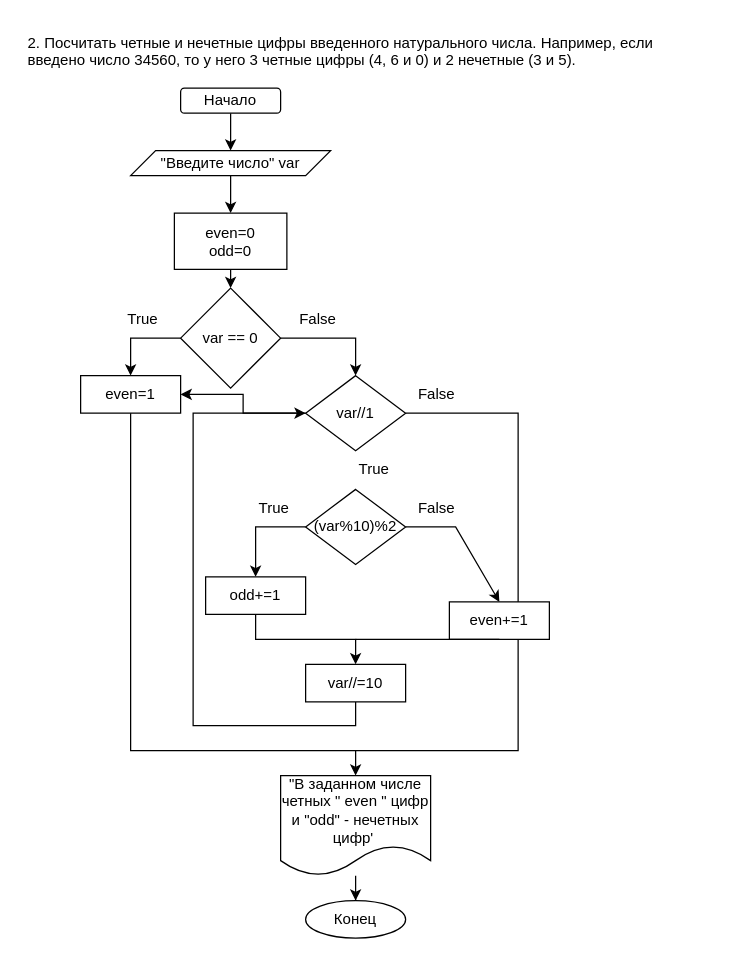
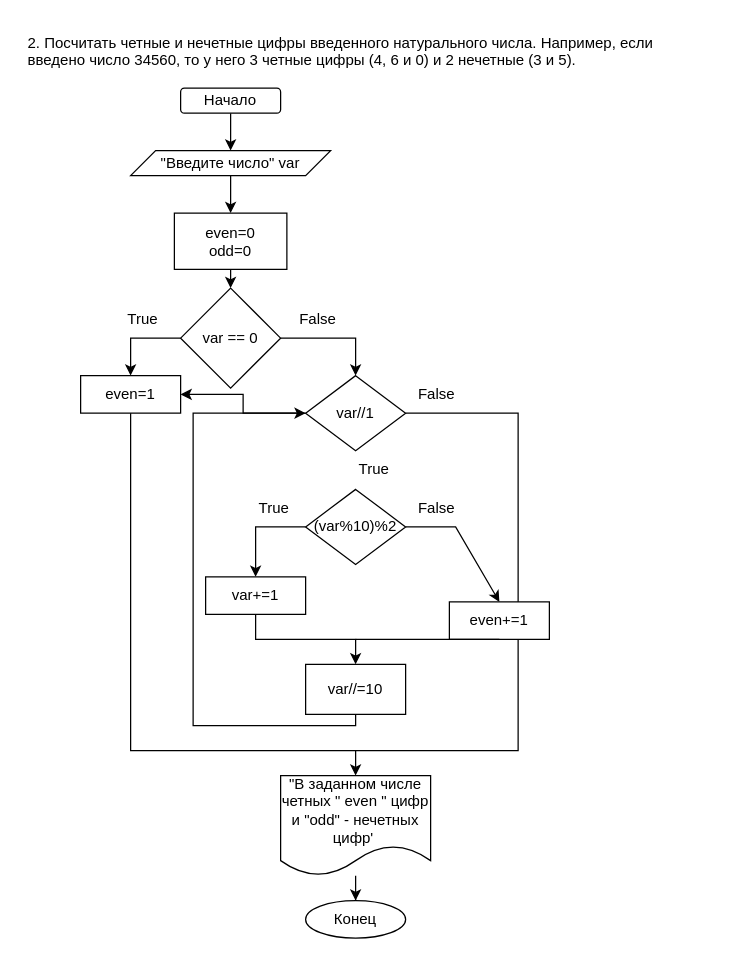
(256, 596) -> (256, 596)
(356, 683) -> (356, 689)
